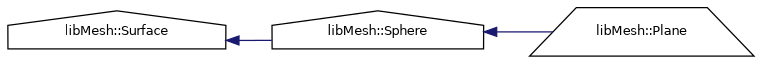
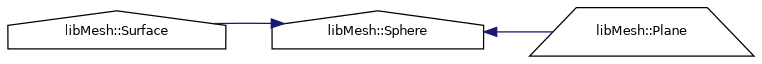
(255, 40) -> (242, 23)
